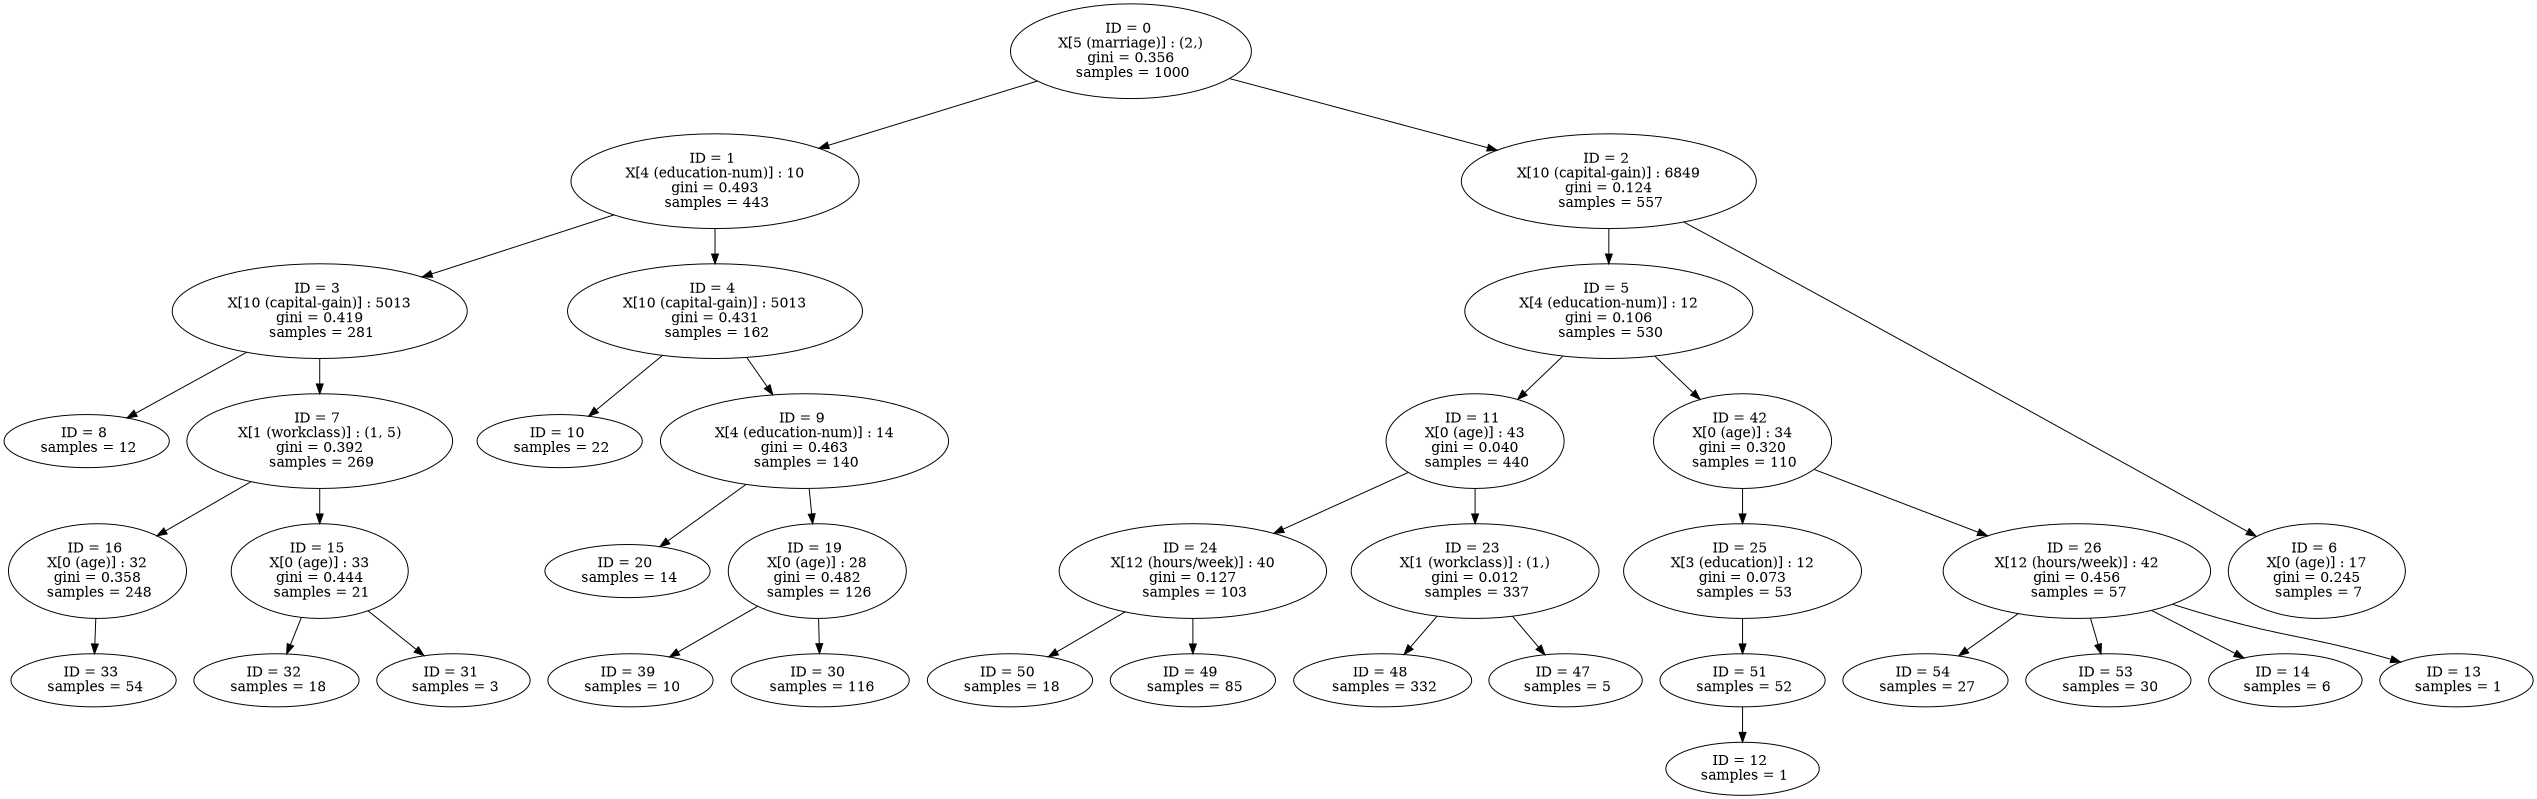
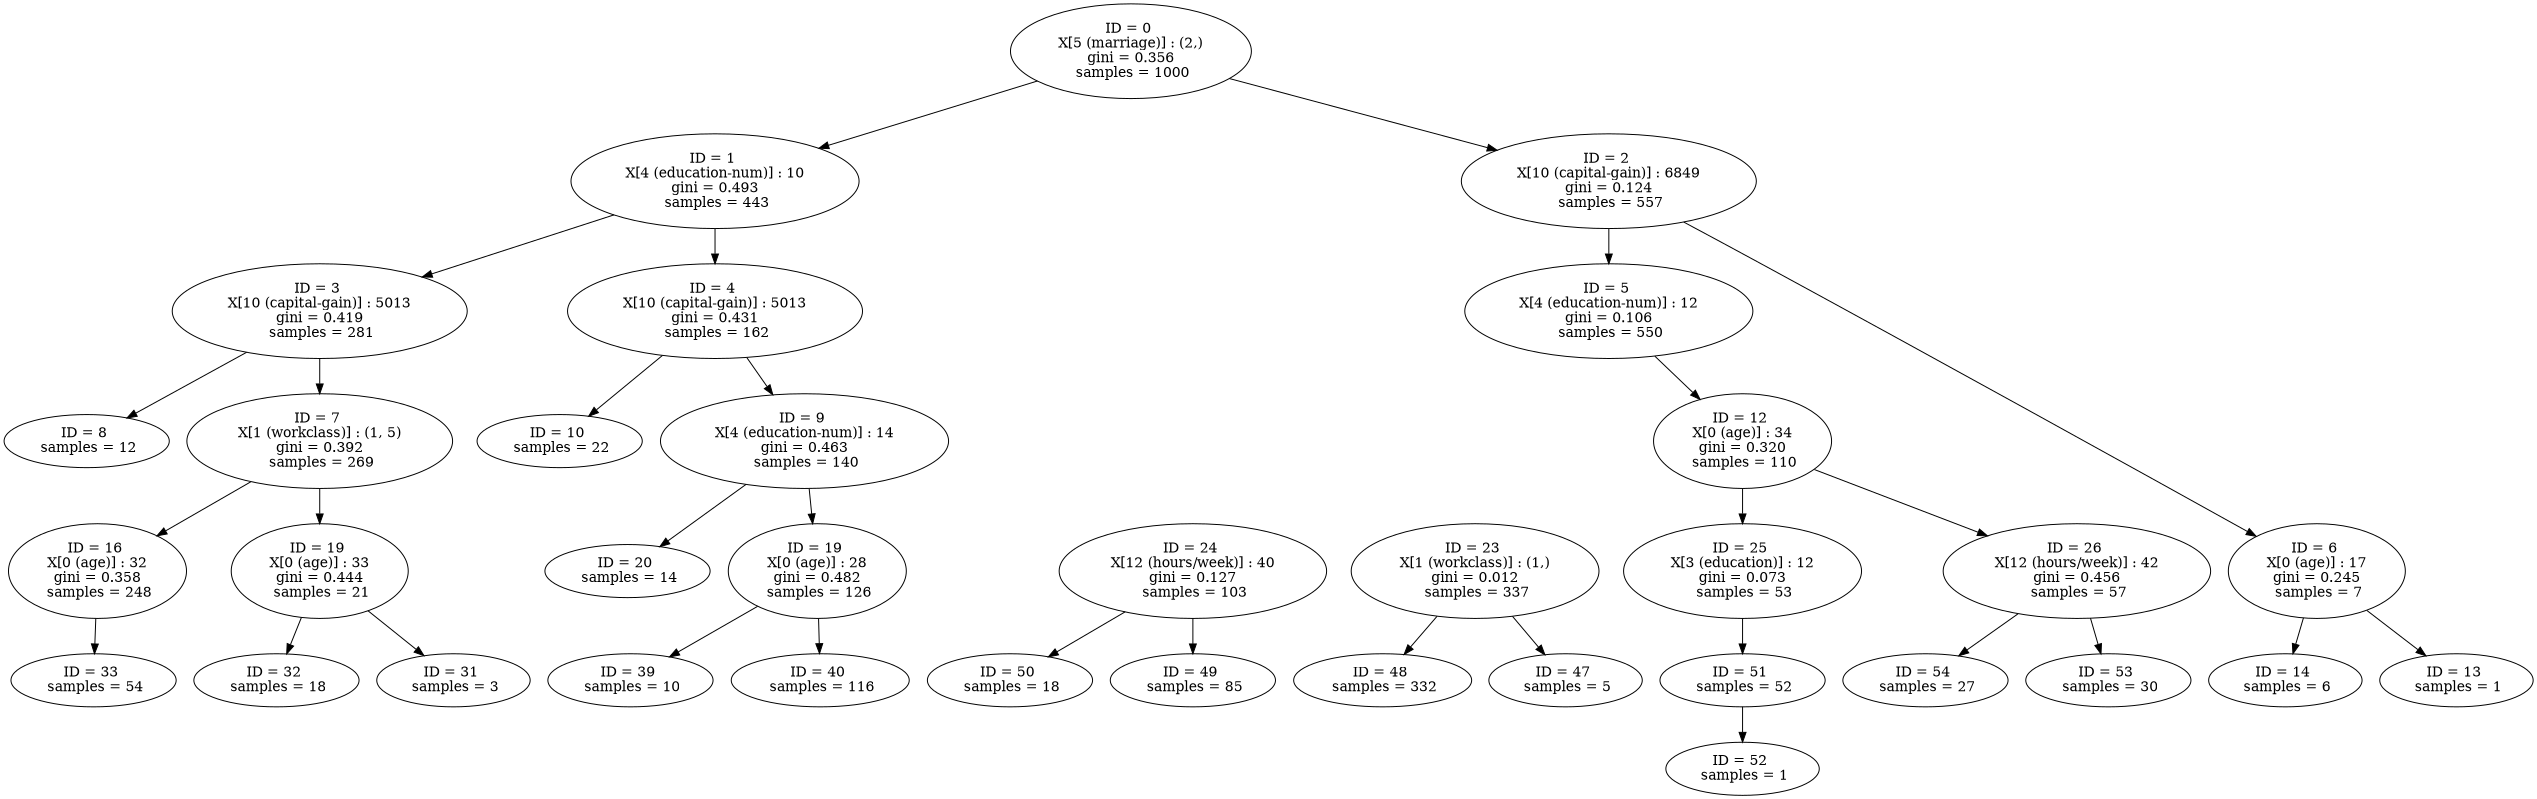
(1609, 311) -> (1609, 311)
(1475, 441) -> none
(1743, 441) -> (1743, 441)
(320, 571) -> (320, 571)
(2193, 632) -> (2300, 631)
(2281, 633) -> (2392, 630)
(820, 680) -> (820, 680)
(1743, 769) -> (1743, 769)
